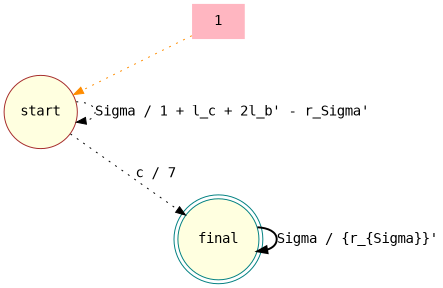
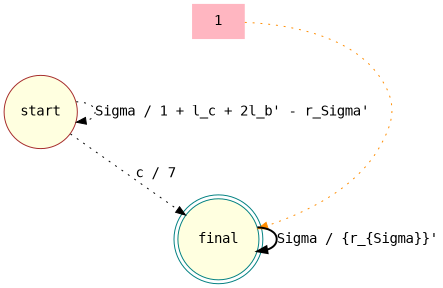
(137, 63) -> (392, 107)
